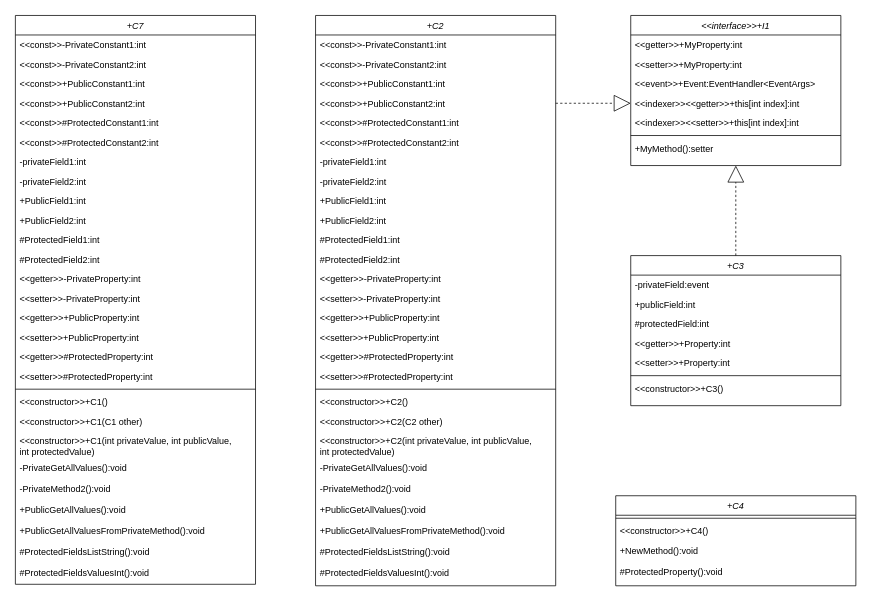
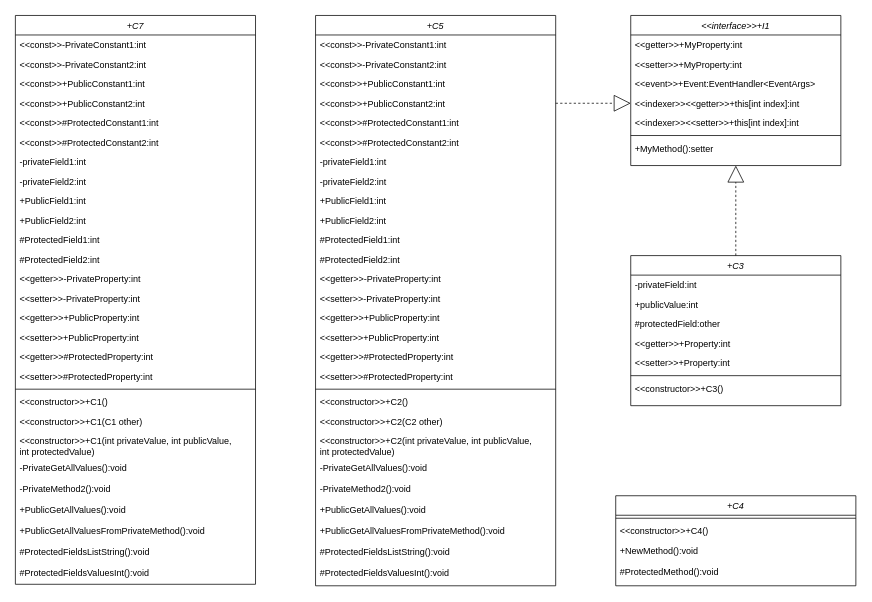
(435, 26) -> (435, 26)
(678, 285) -> (671, 285)
(668, 305) -> (669, 305)
(678, 324) -> (684, 324)
(680, 572) -> (675, 572)
